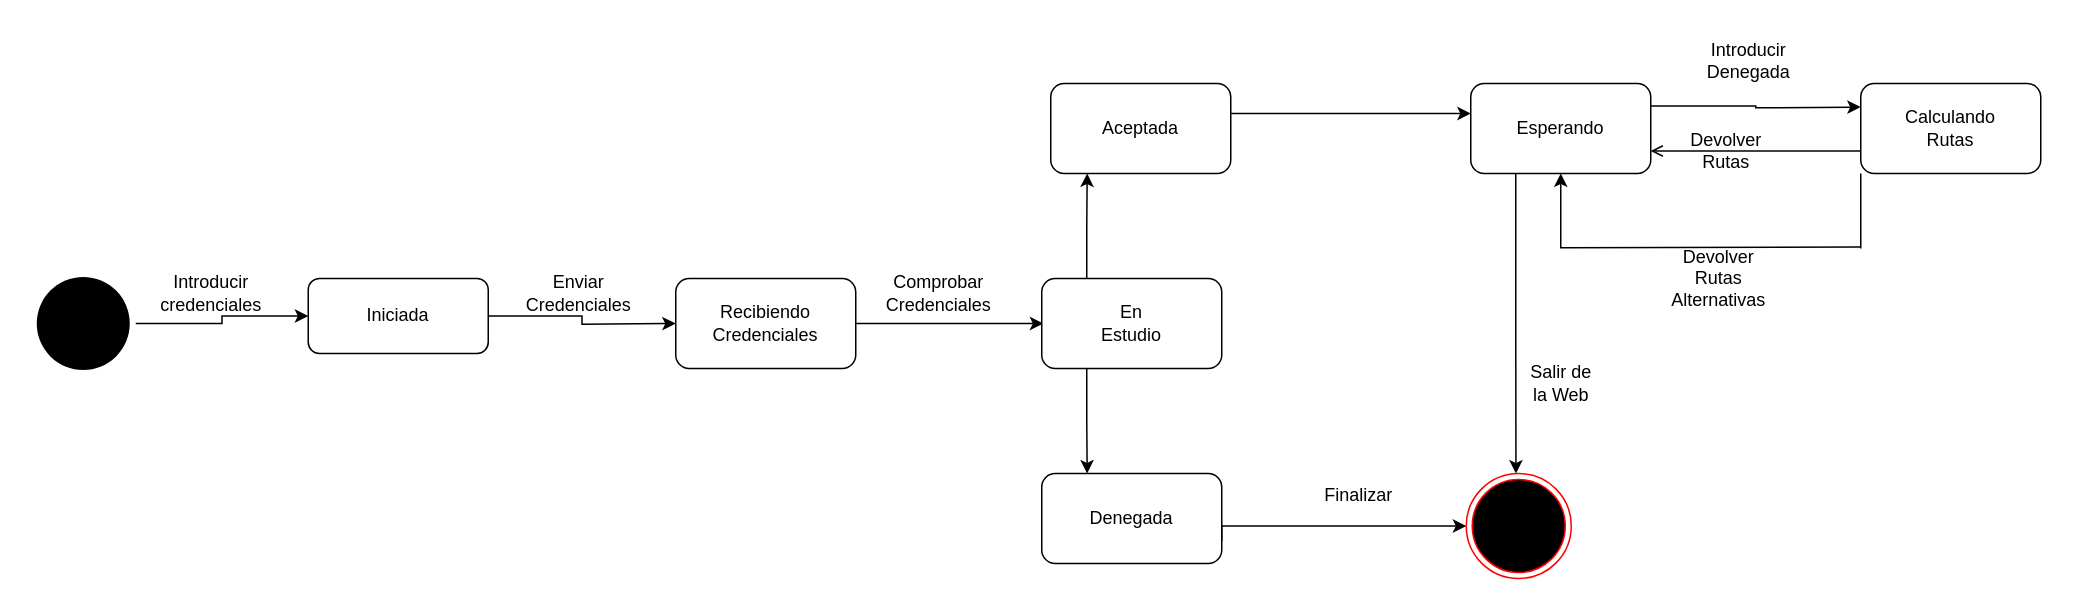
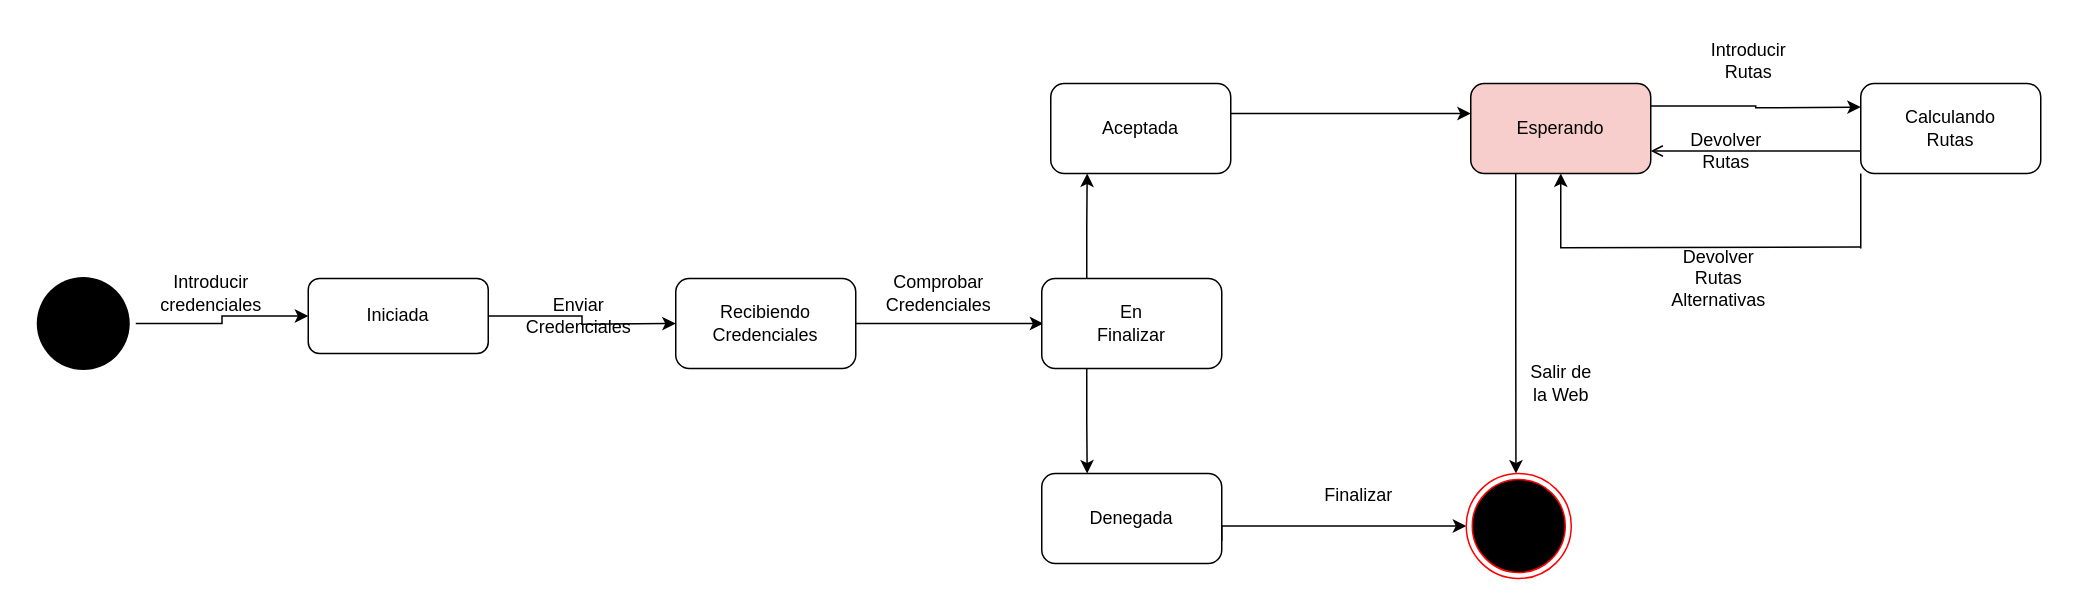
(1749, 61) -> (1749, 61)
(1561, 128) -> (1561, 128)
(578, 293) -> (578, 316)
(1132, 323) -> (1132, 323)
